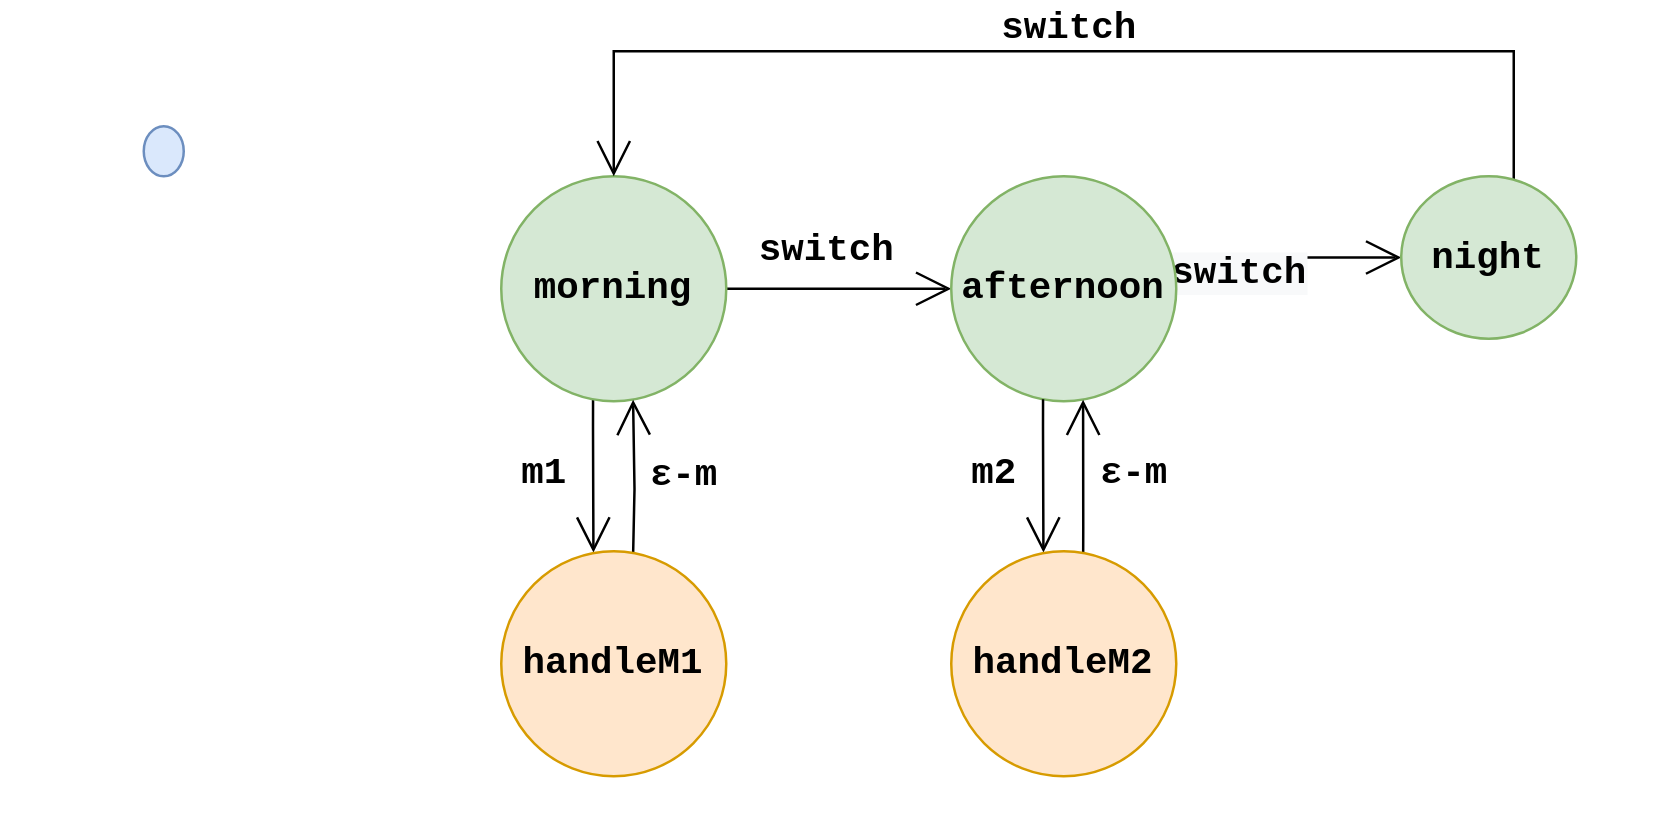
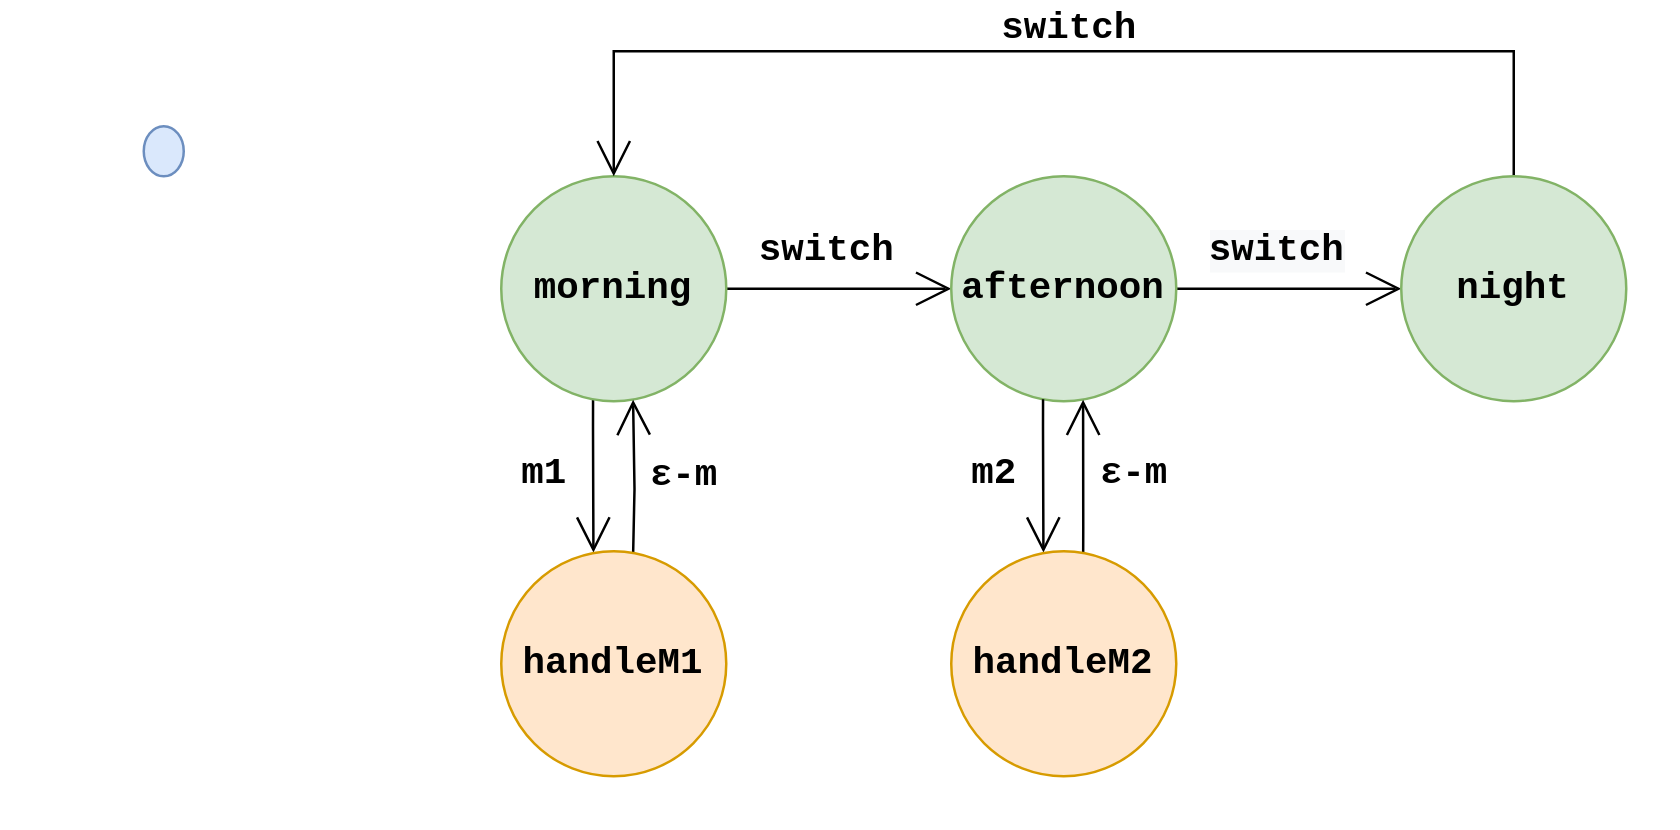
(1489, 258) -> (1514, 289)
